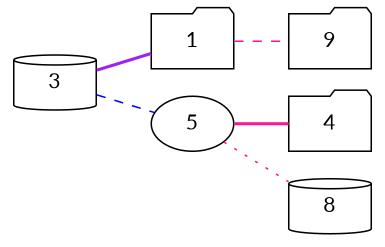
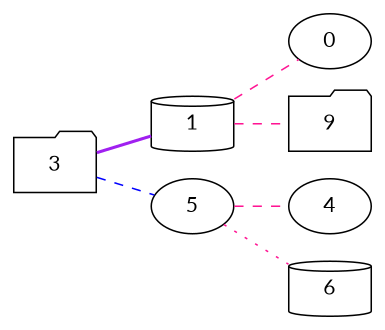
(192, 41) -> (192, 124)
none -> (330, 41)
(55, 82) -> (55, 165)
(261, 124) -> (261, 206)
(330, 124) -> (330, 206)
(330, 206) -> (330, 289)
